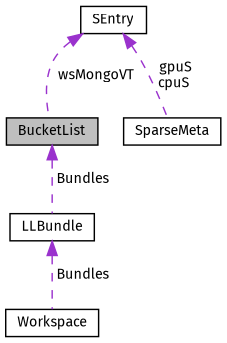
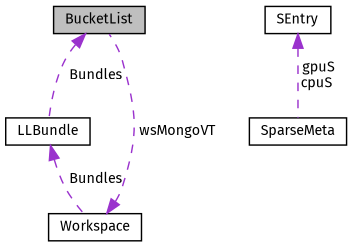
(48, 76) -> (134, 117)
